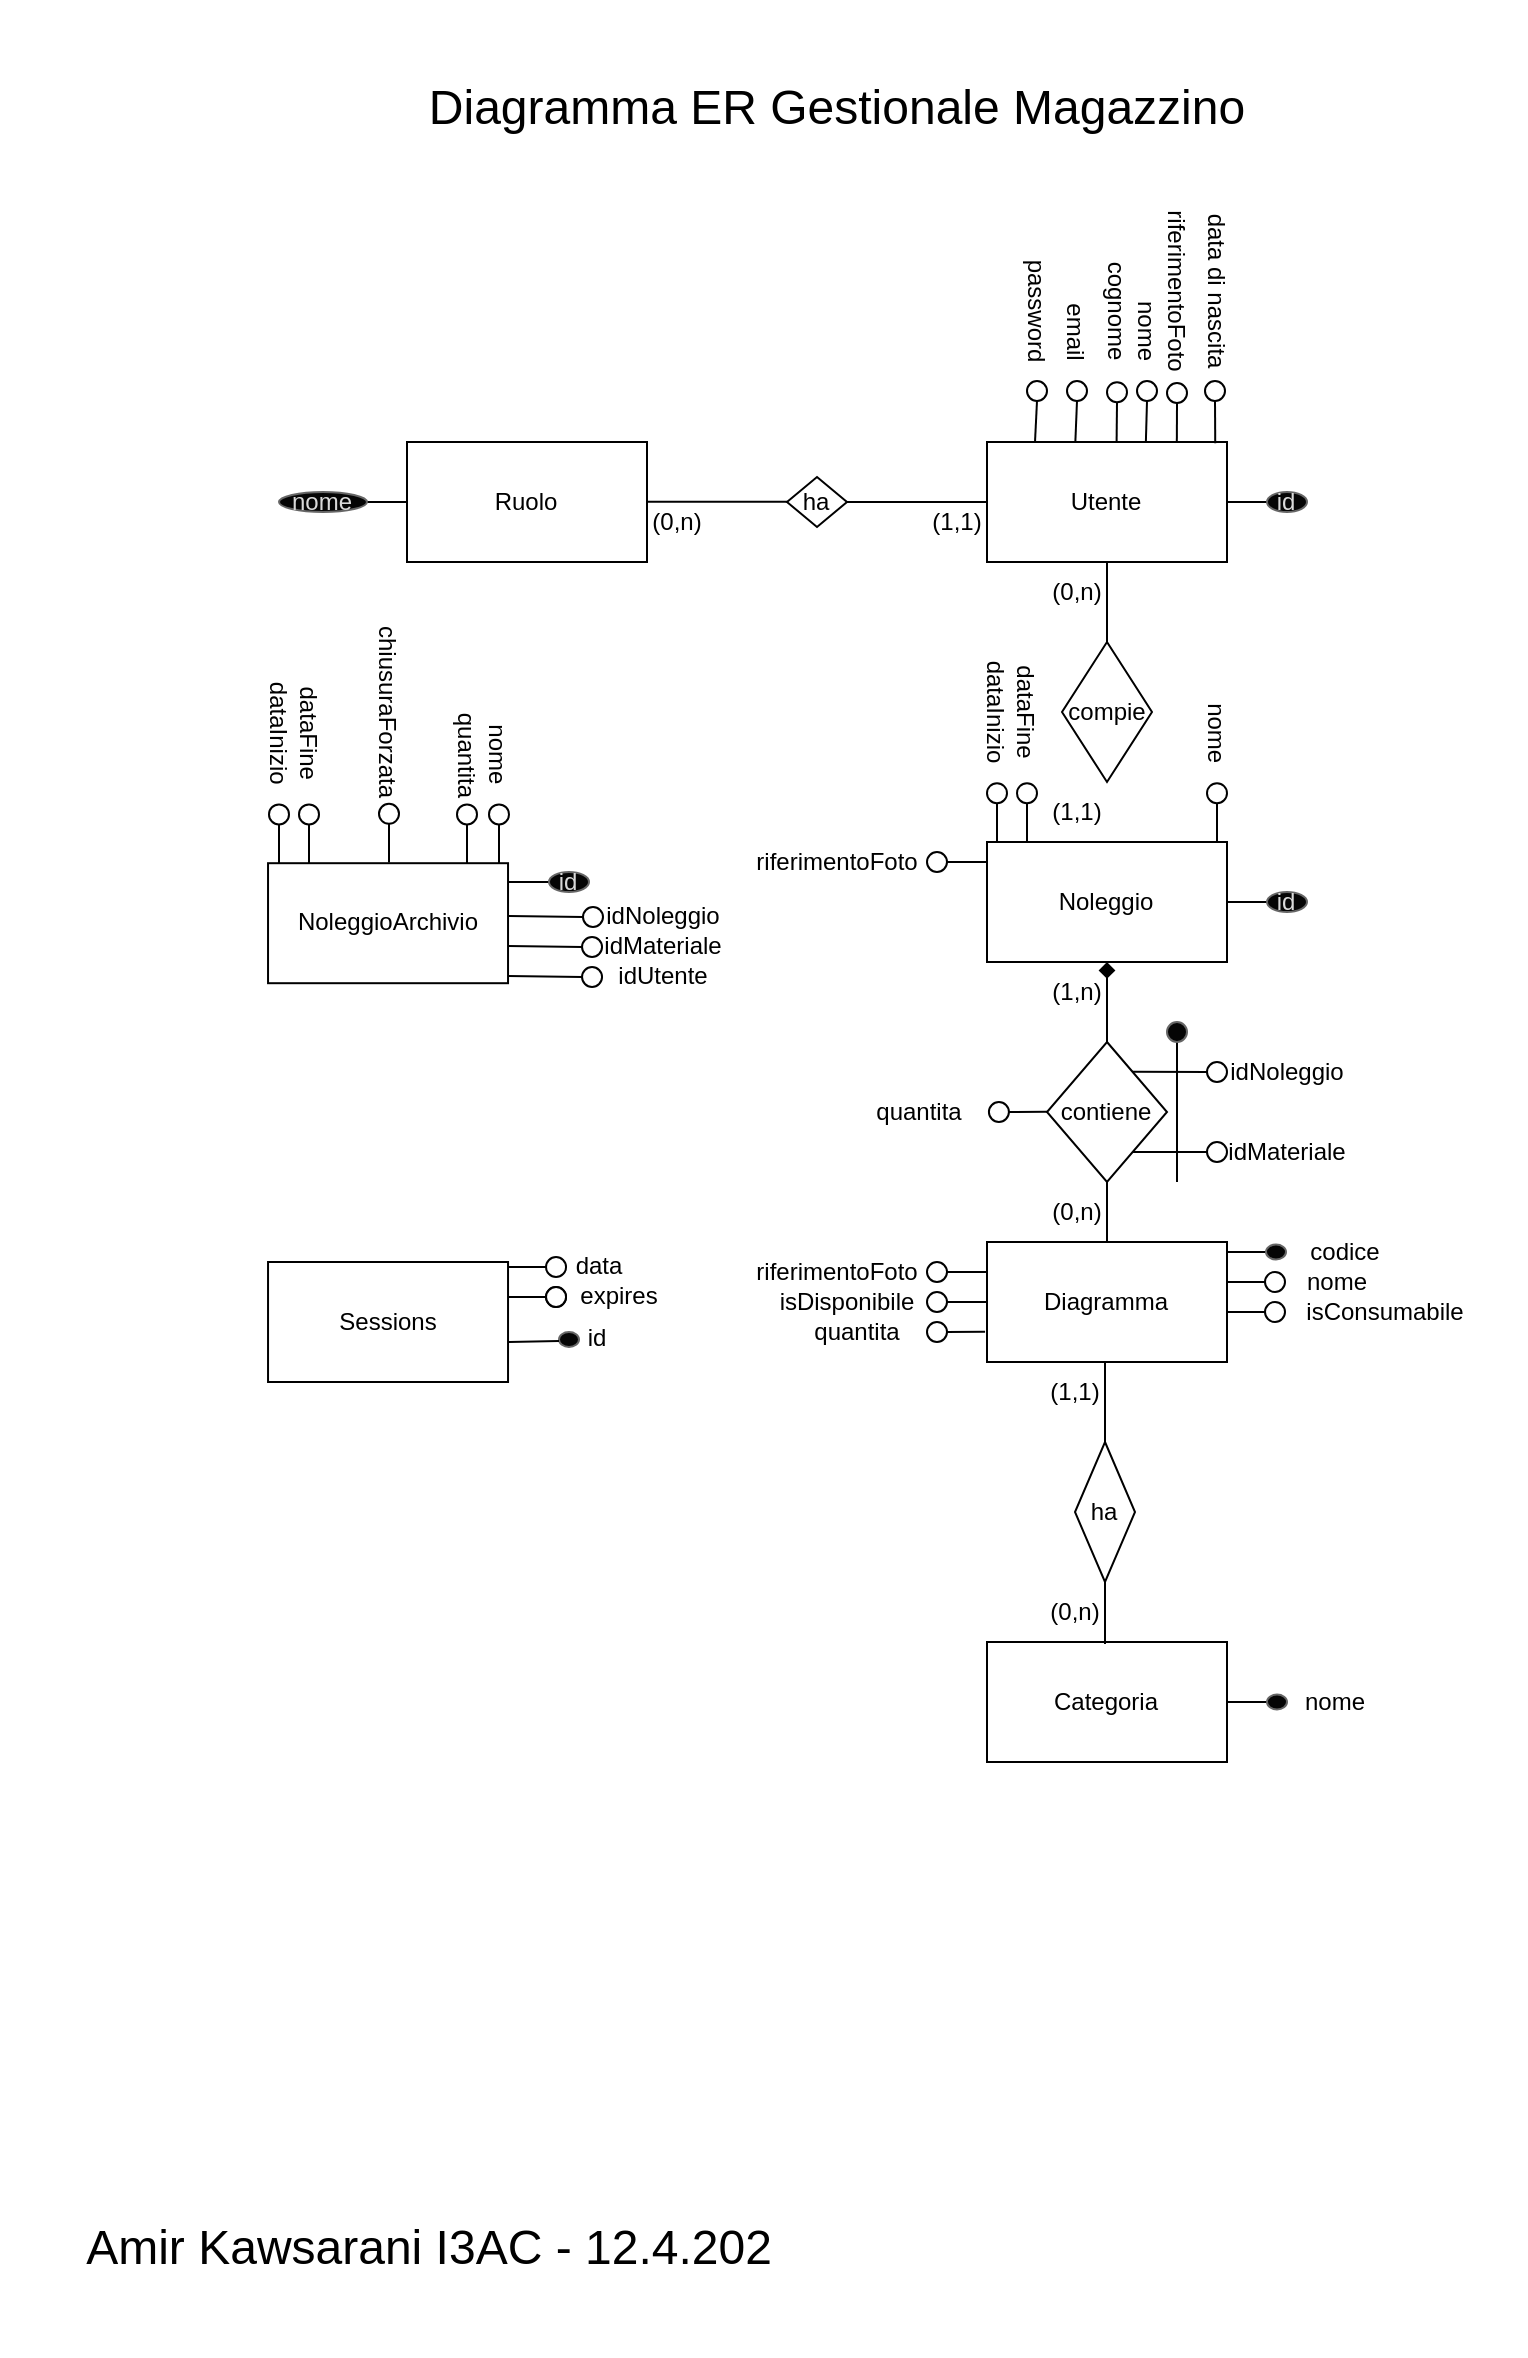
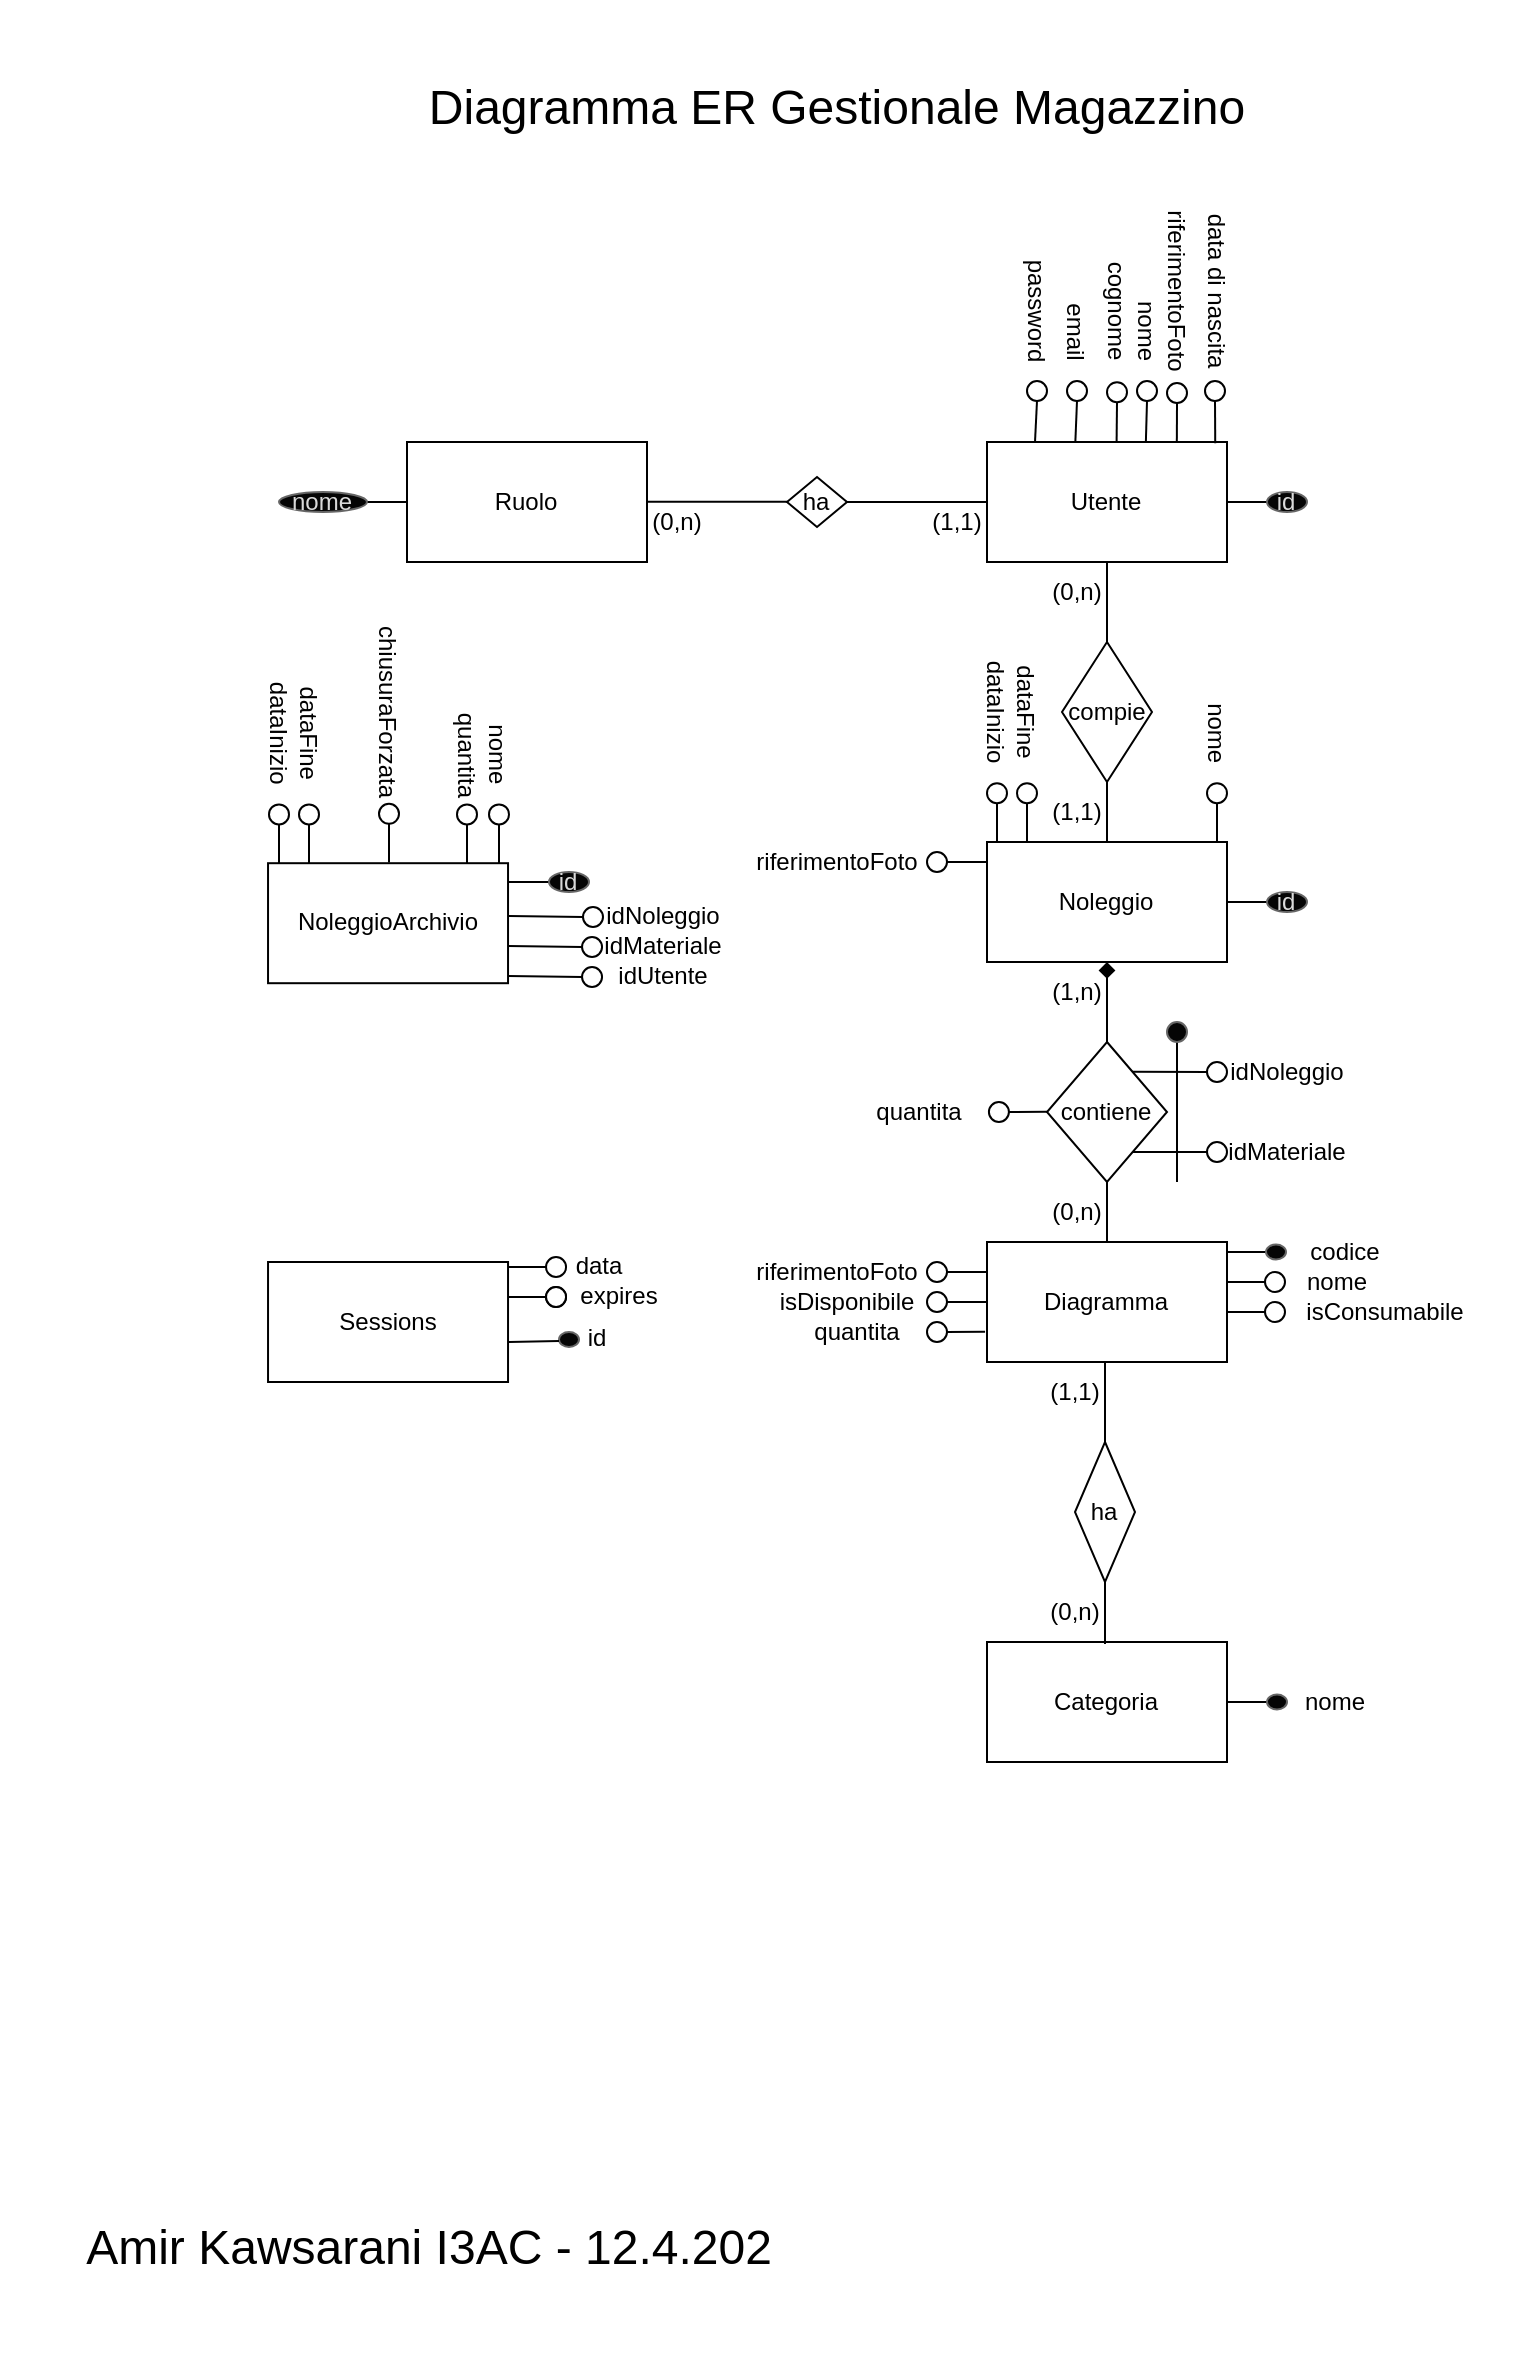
none -> (1107, 812)
